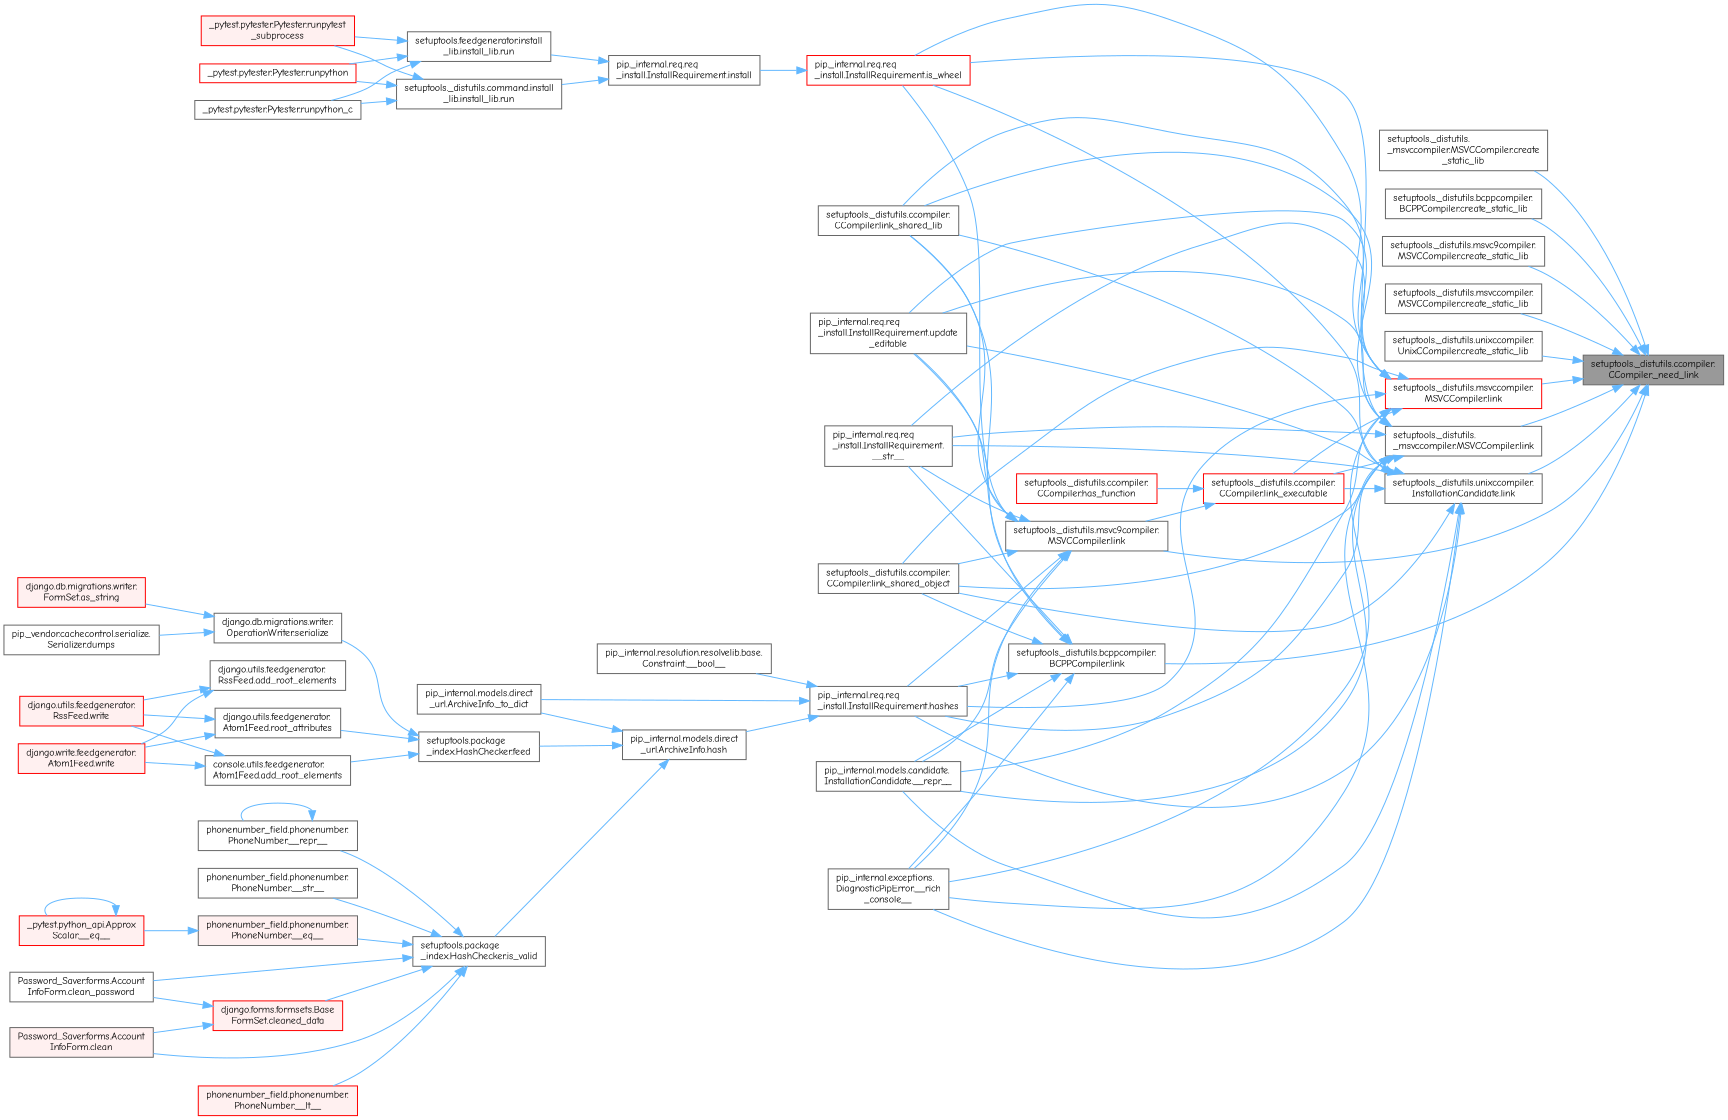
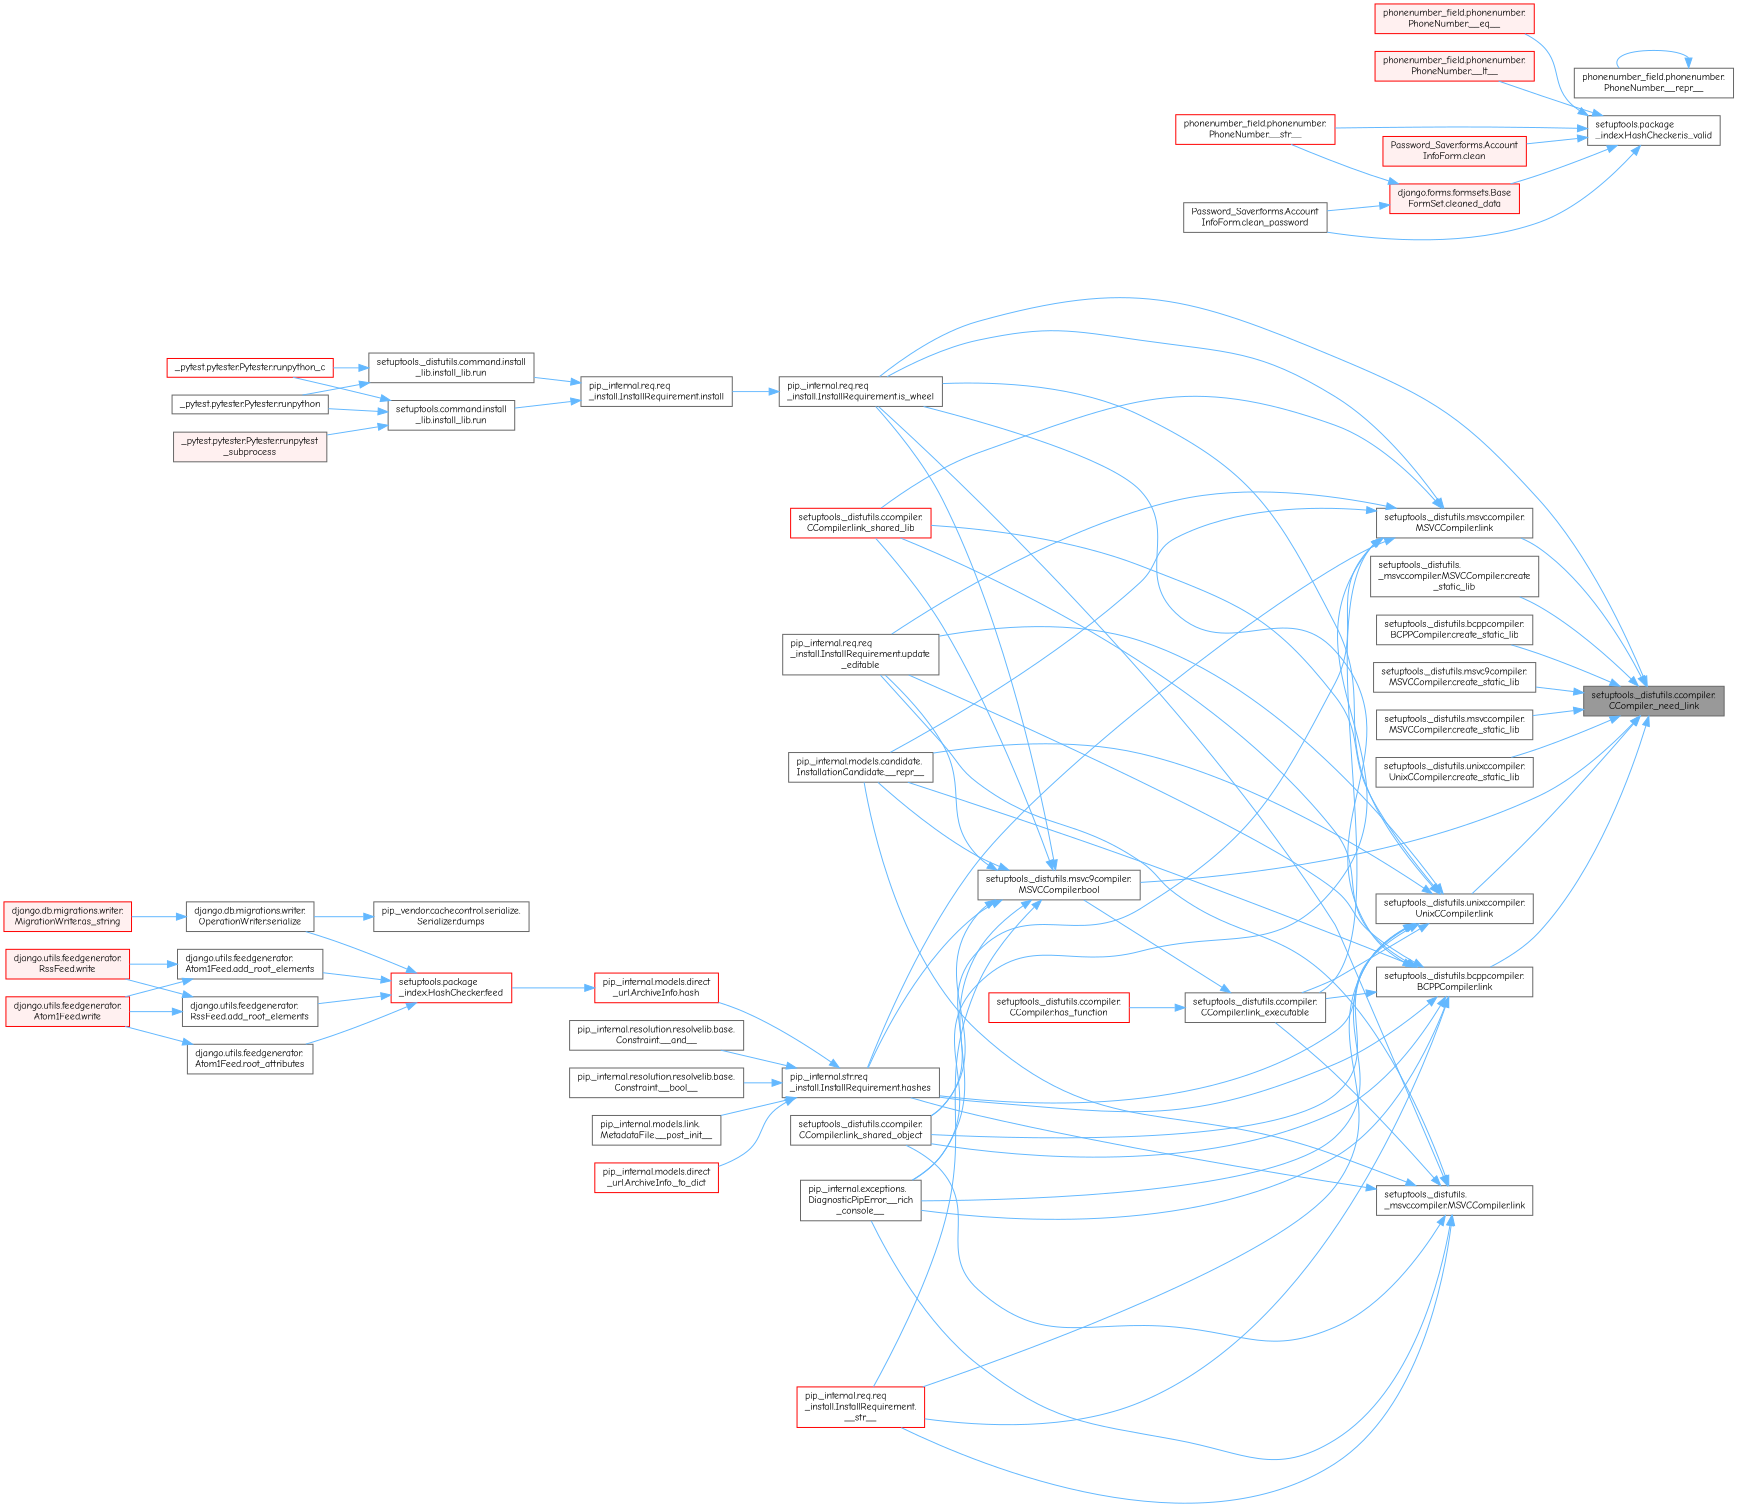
(278, 31) -> (250, 447)
(479, 47) -> (451, 415)
(386, 66) -> none
(889, 70) -> (861, 392)
(278, 73) -> (250, 404)
(278, 110) -> (250, 368)
(1250, 162) -> none
(889, 221) -> (861, 523)
(1177, 254) -> none
(1464, 394) -> (1455, 523)
(1568, 410) -> (1324, 353)
(889, 446) -> (861, 1407)
(1274, 489) -> (1255, 1008)
(1464, 489) -> (1455, 909)
(1087, 536) -> (1059, 885)
(82, 592) -> (68, 917)
none -> (1221, 633)
(182, 634) -> (339, 917)
(479, 699) -> (657, 1178)
(889, 701) -> (861, 1083)
(170, 716) -> none
(577, 721) -> none
(684, 745) -> (657, 988)
(479, 747) -> (451, 988)
(82, 759) -> (68, 1012)
(278, 770) -> (250, 964)
(578, 852) -> none
(278, 883) -> (1255, 130)
(402, 885) -> none
(82, 931) -> none
(278, 931) -> (1455, 19)
none -> (1338, 997)
none -> (350, 1000)
(178, 1029) -> (1339, 164)
none -> (657, 1035)
(82, 1042) -> (1455, 151)
none -> (657, 1130)
